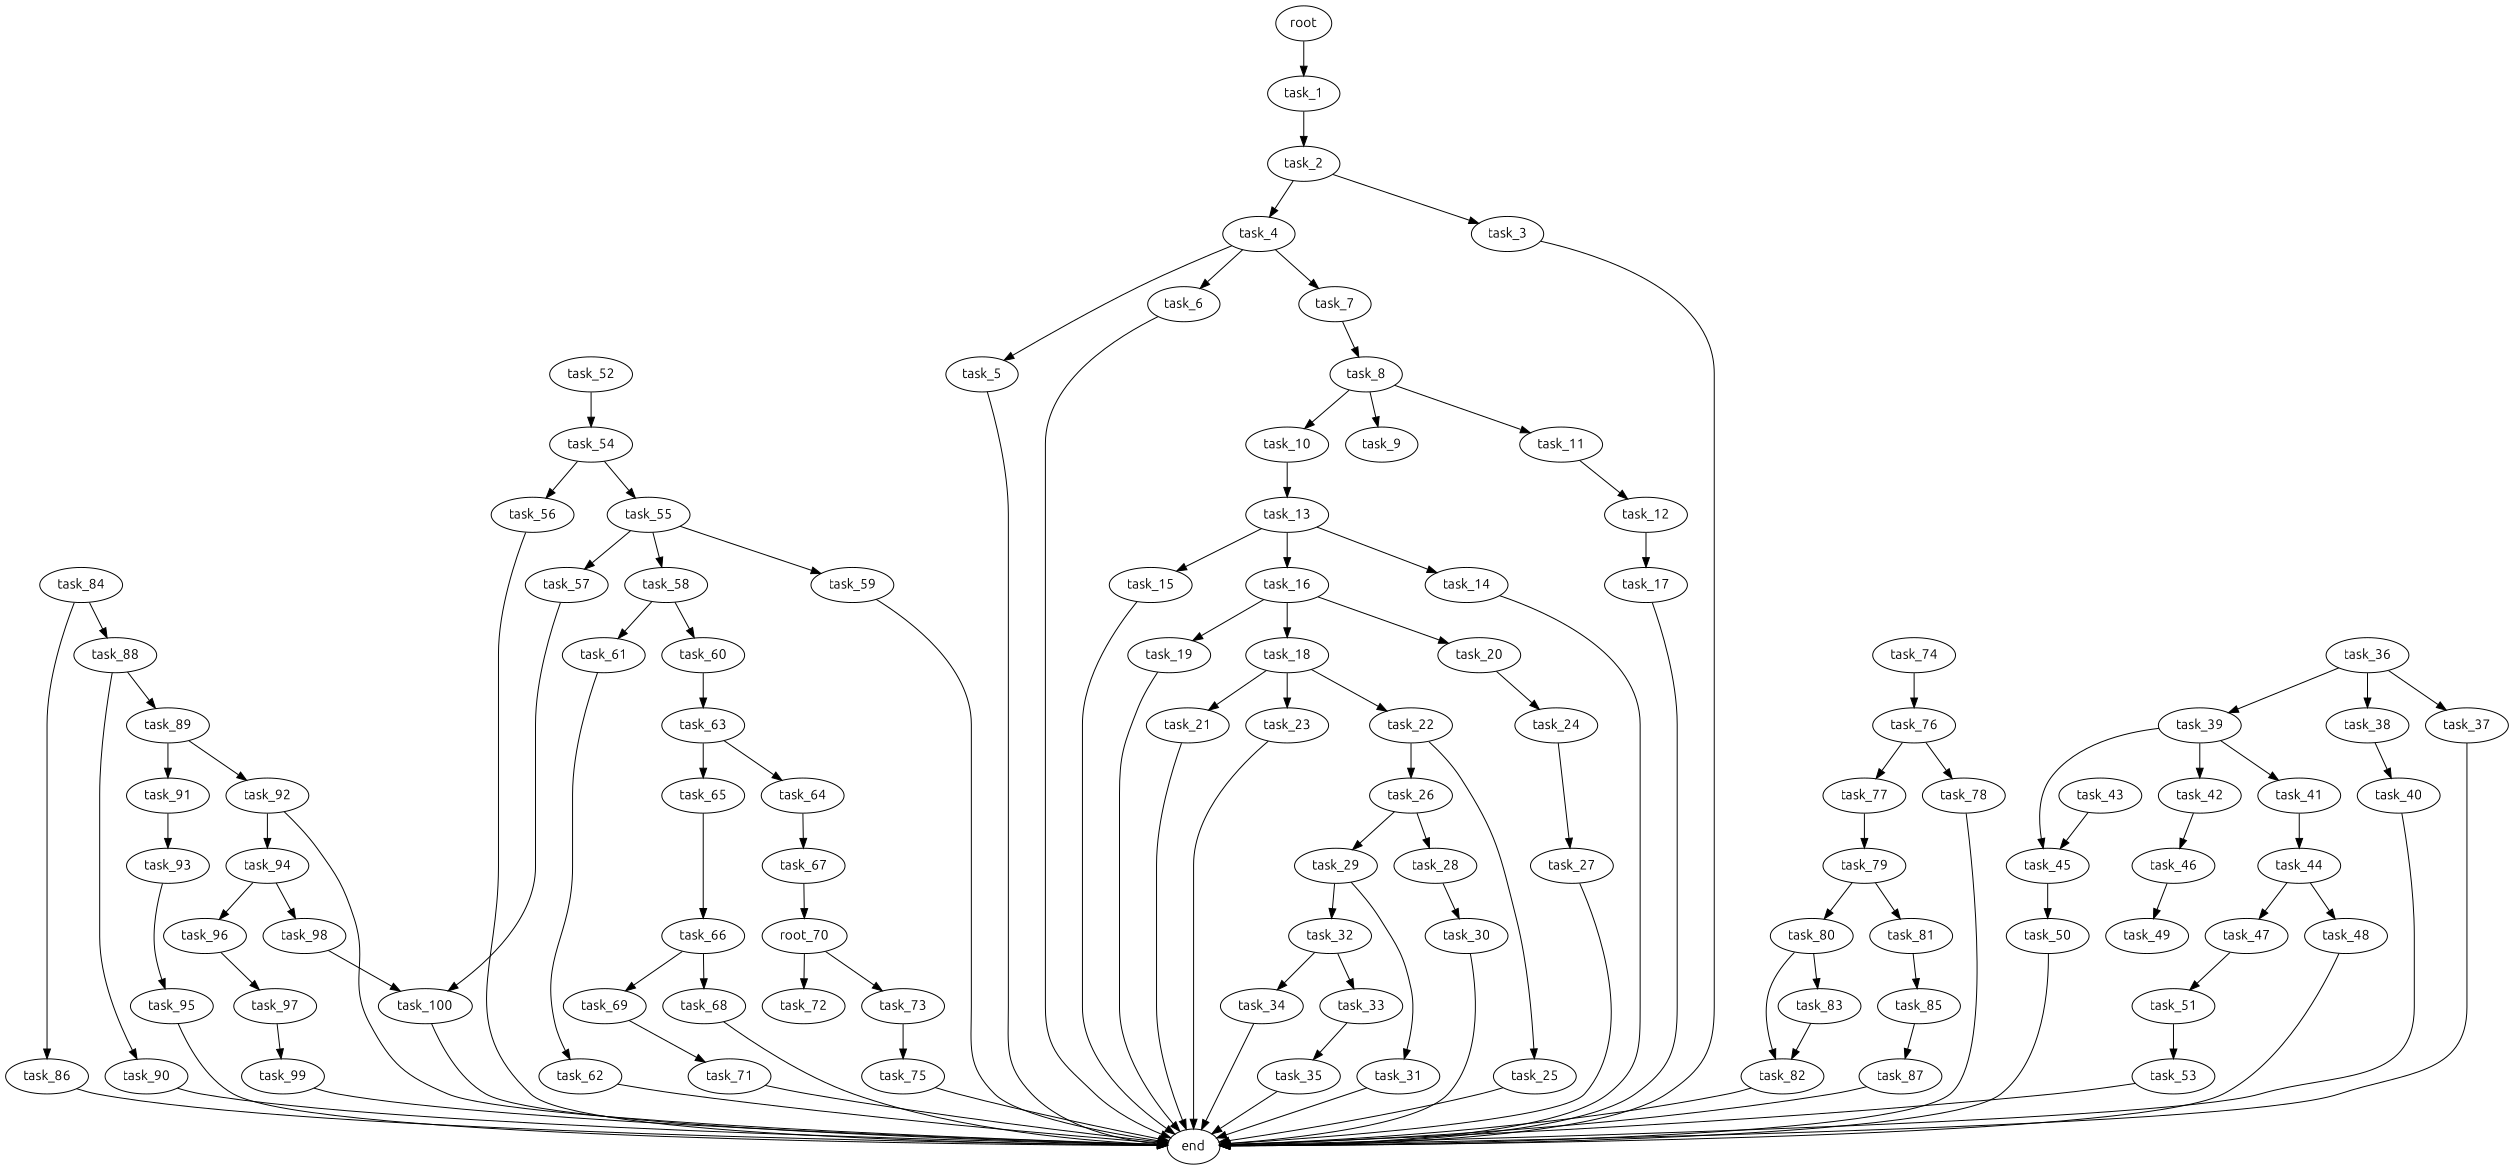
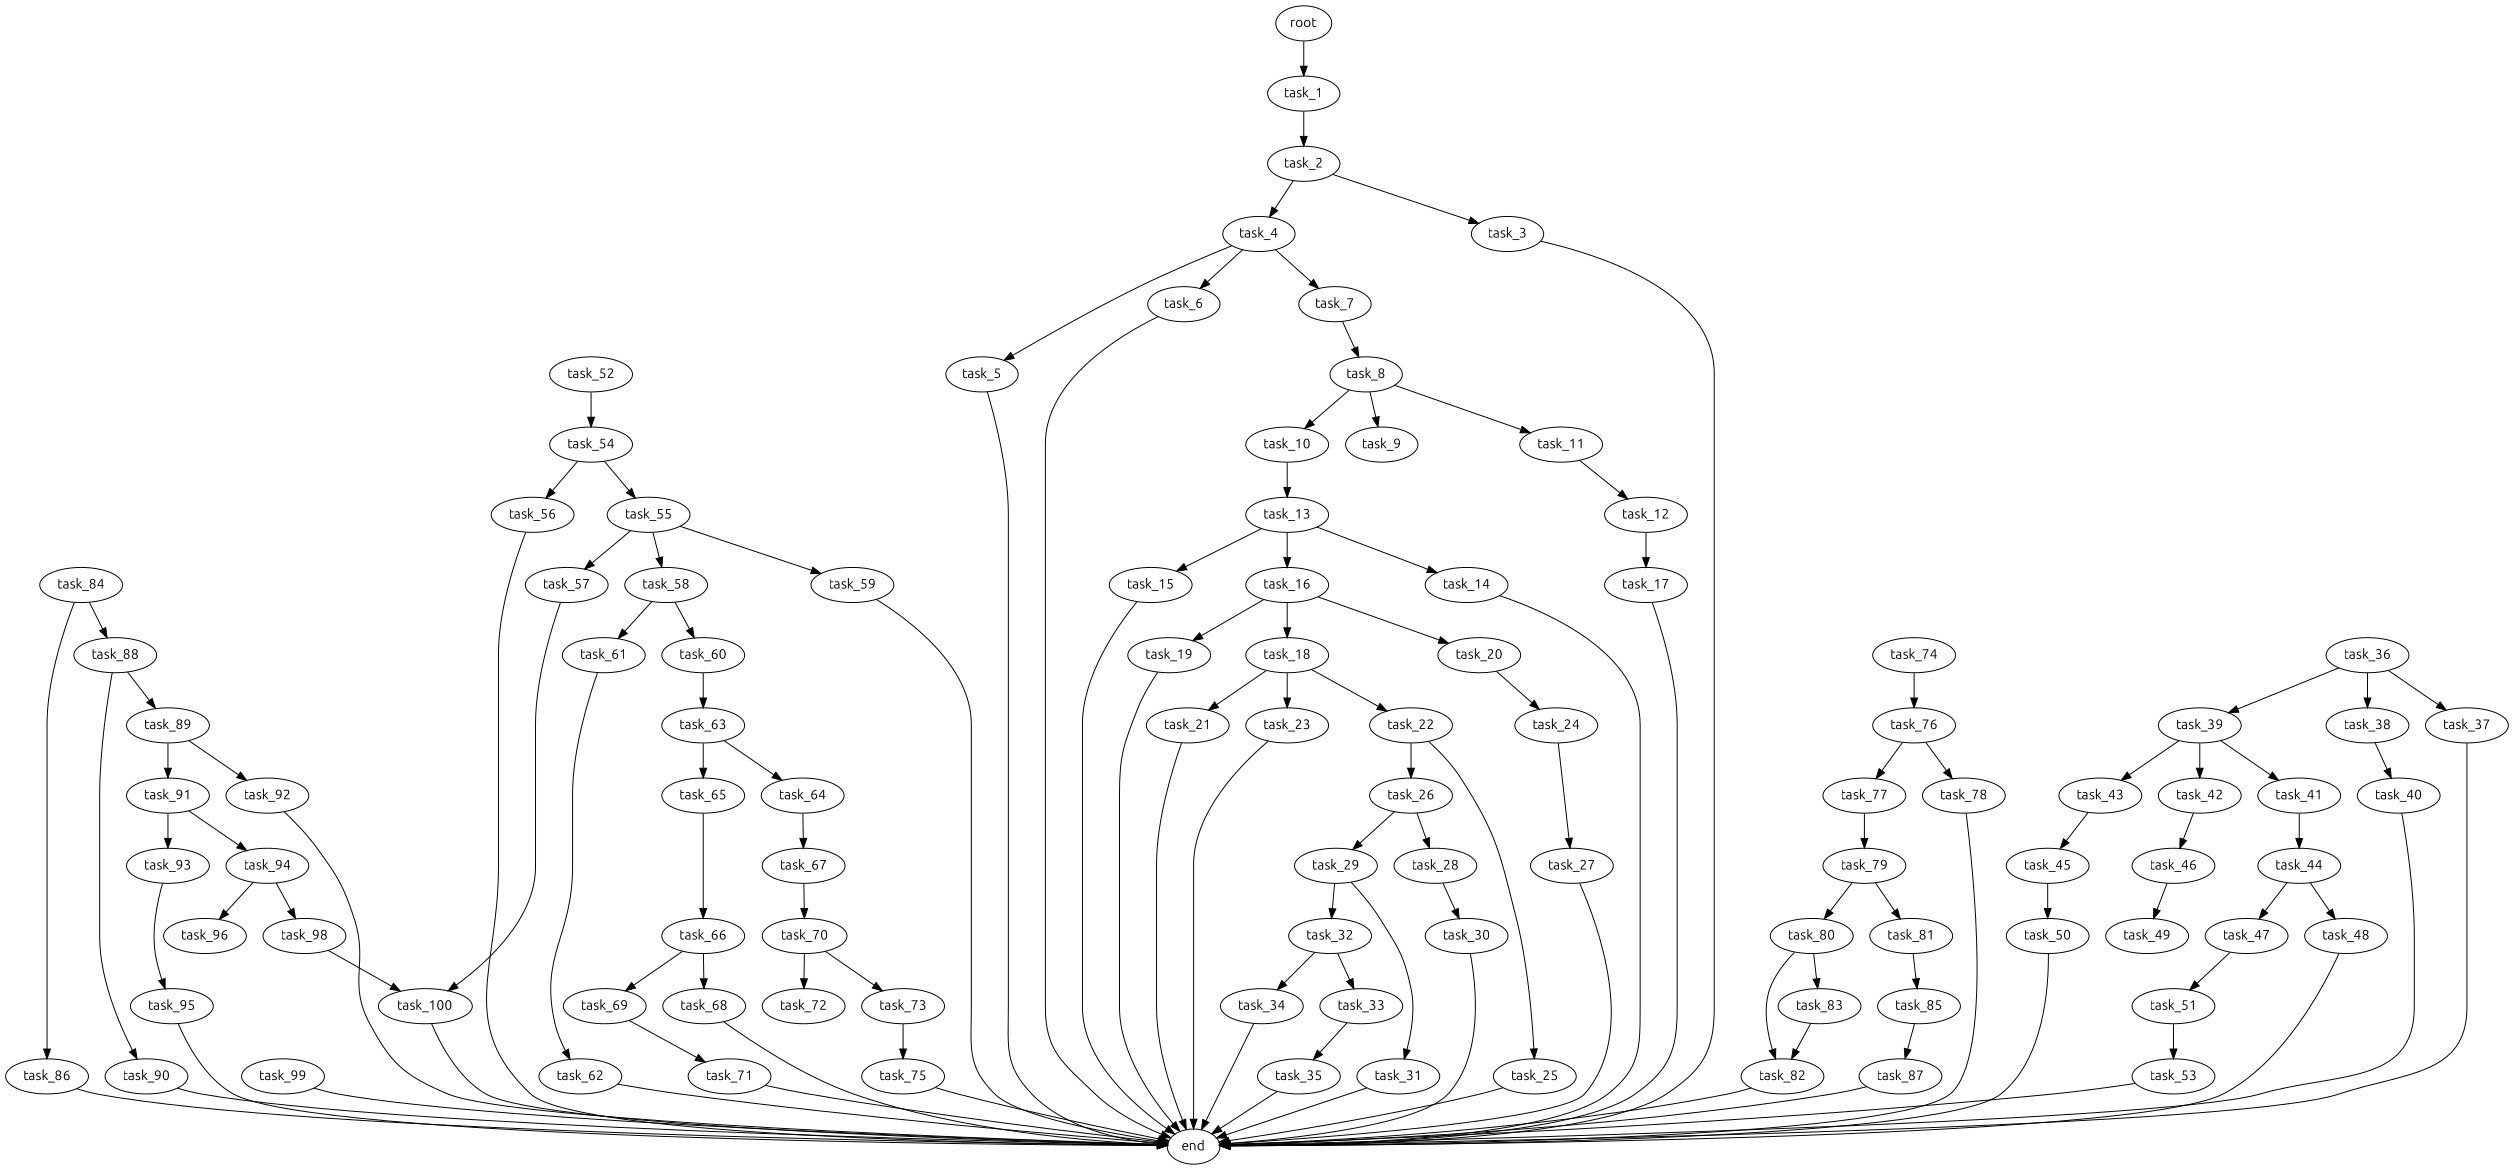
(2072, 758) -> (2154, 758)
(267, 826) -> (214, 828)
(805, 936) -> (805, 936)
(275, 1006) -> none
